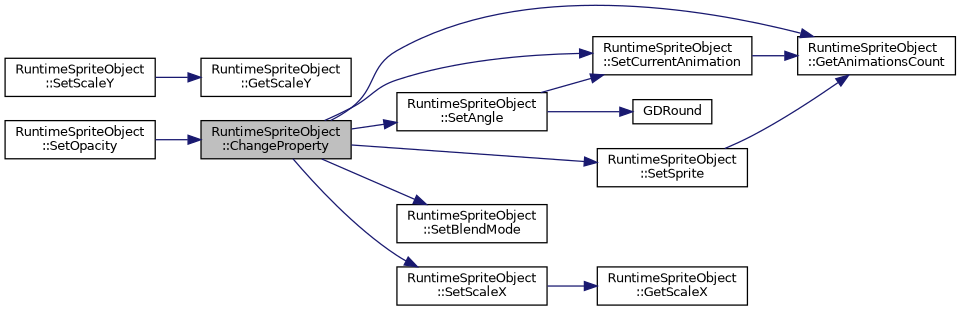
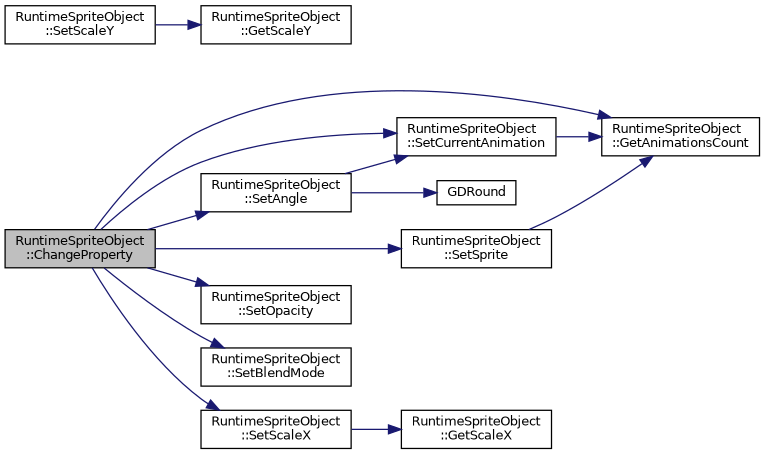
(172, 140) -> (172, 275)
